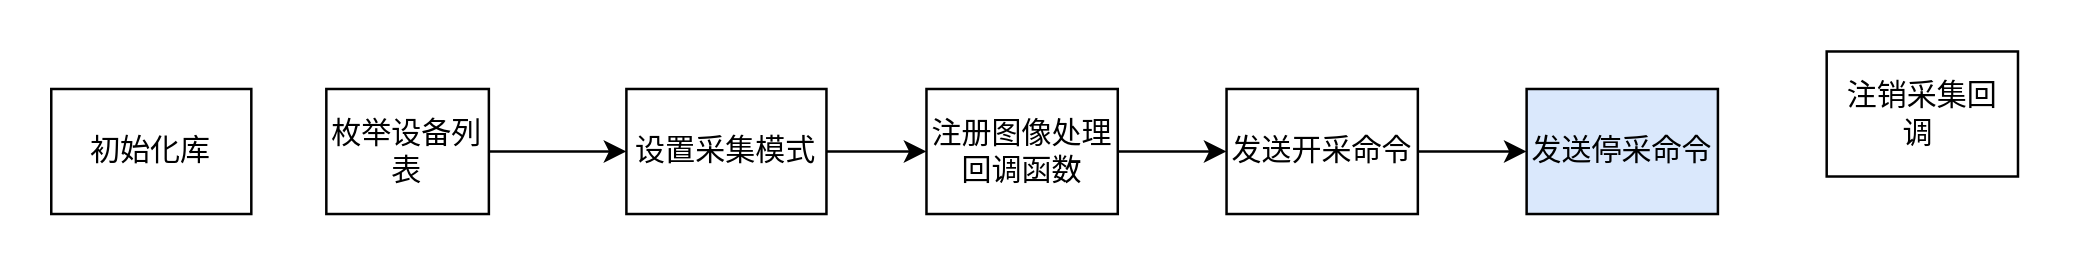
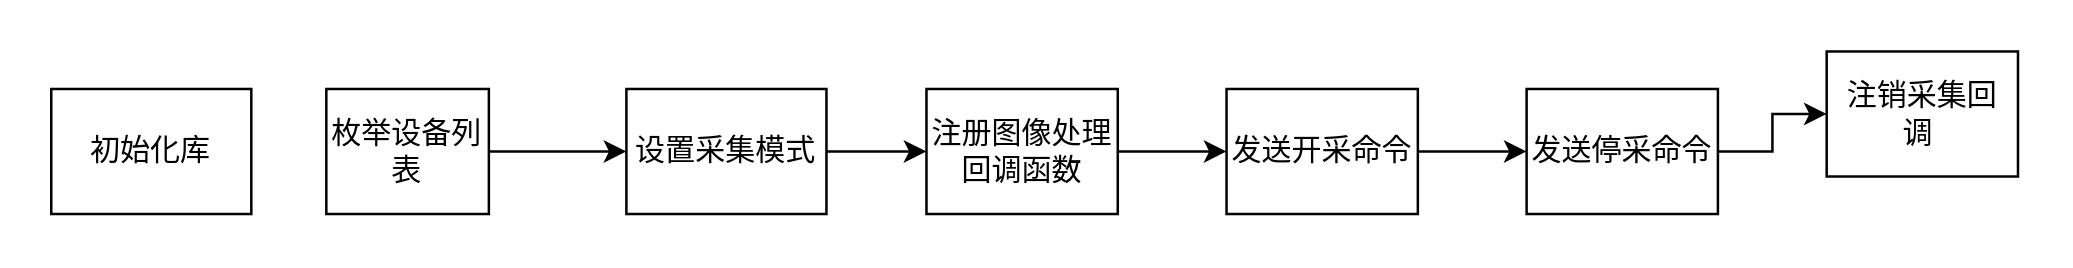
none -> (1772, 141)
(1622, 151) -> (1622, 151)
